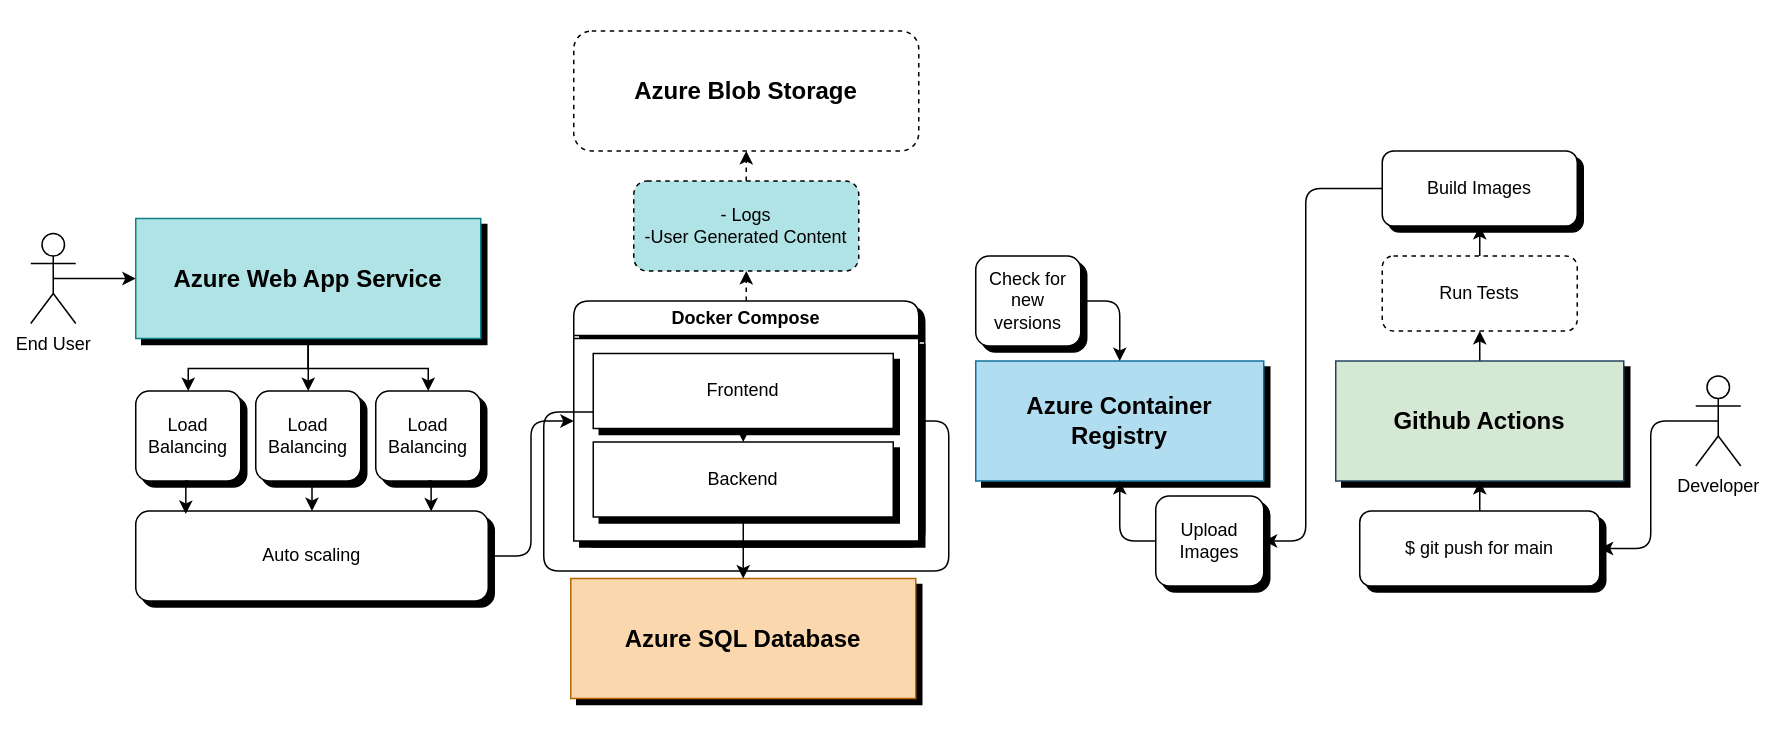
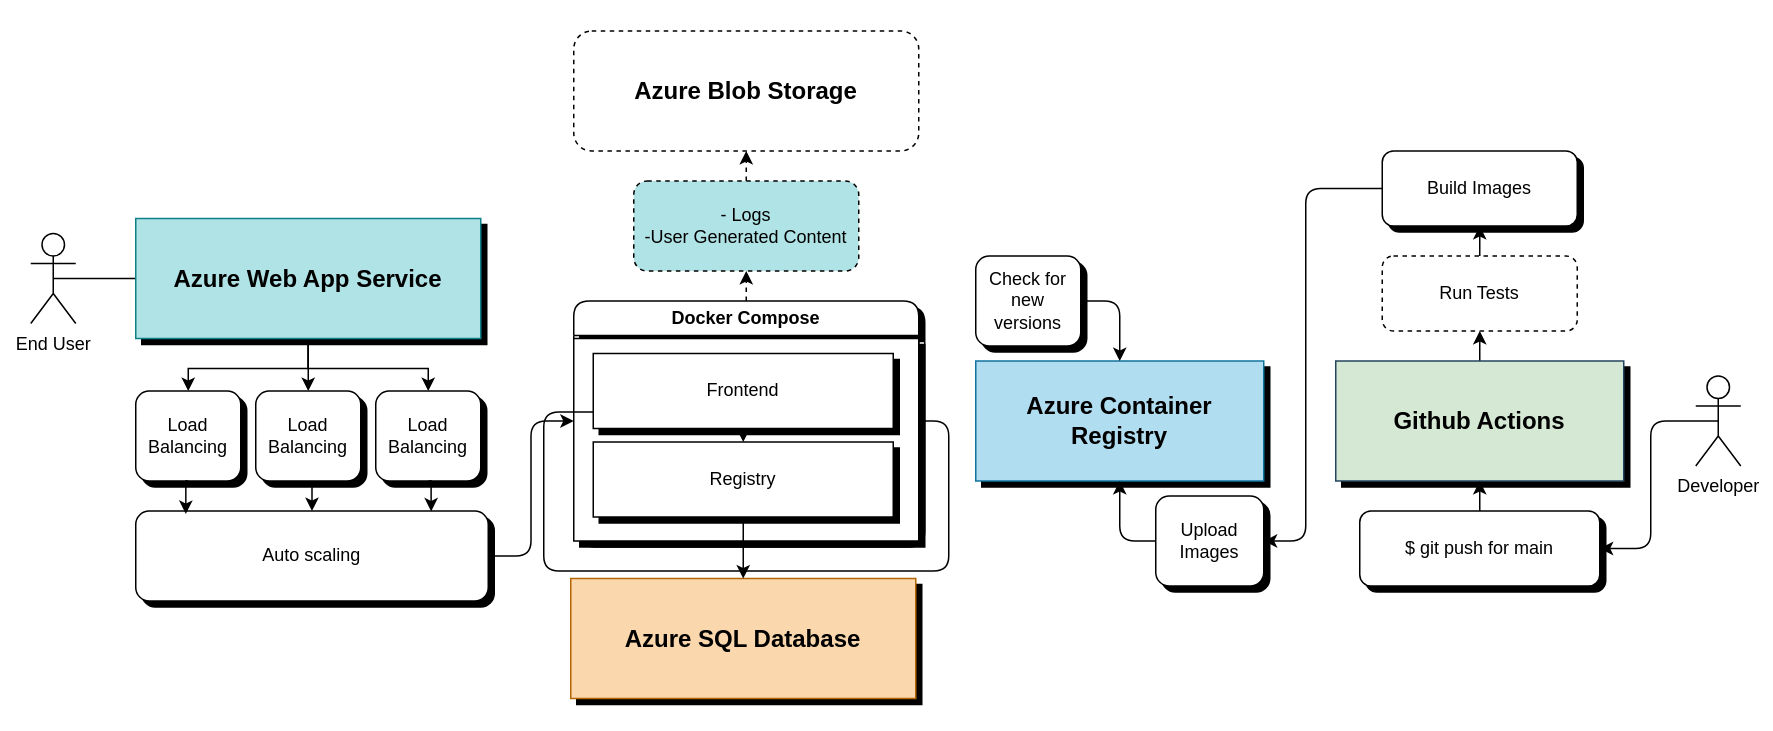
(124, 278) -> (128, 278)
(743, 479) -> (743, 479)
